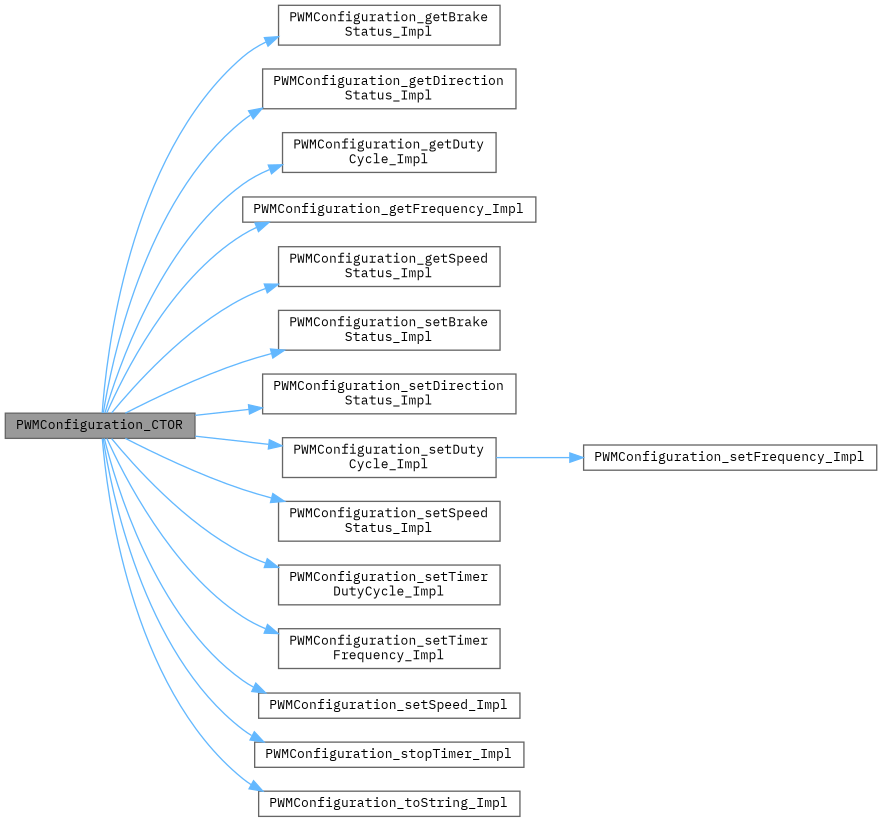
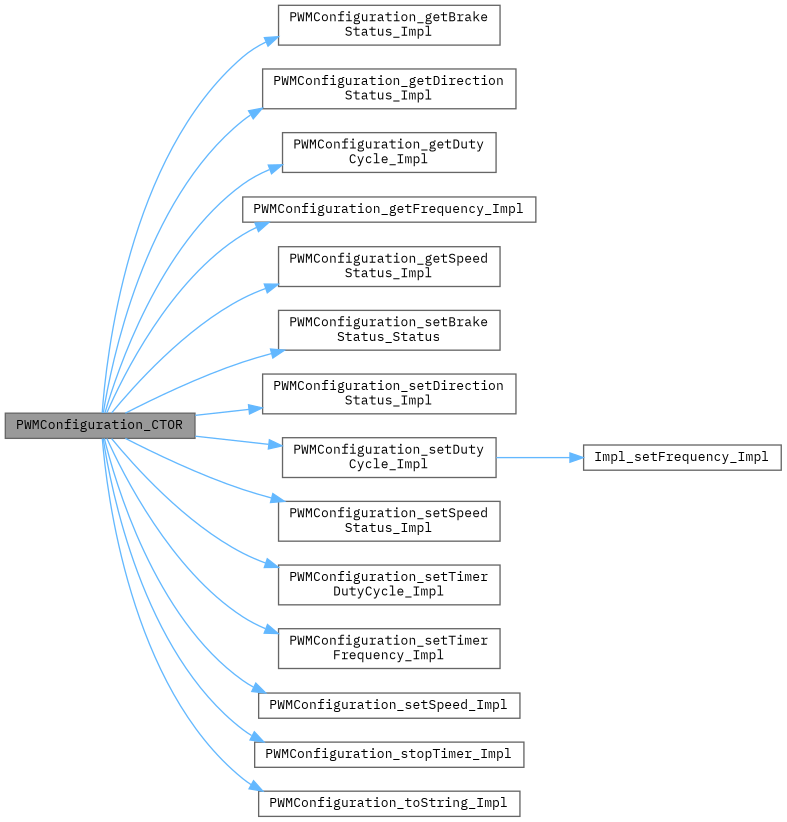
(389, 330) -> (389, 330)
(730, 458) -> (682, 458)
